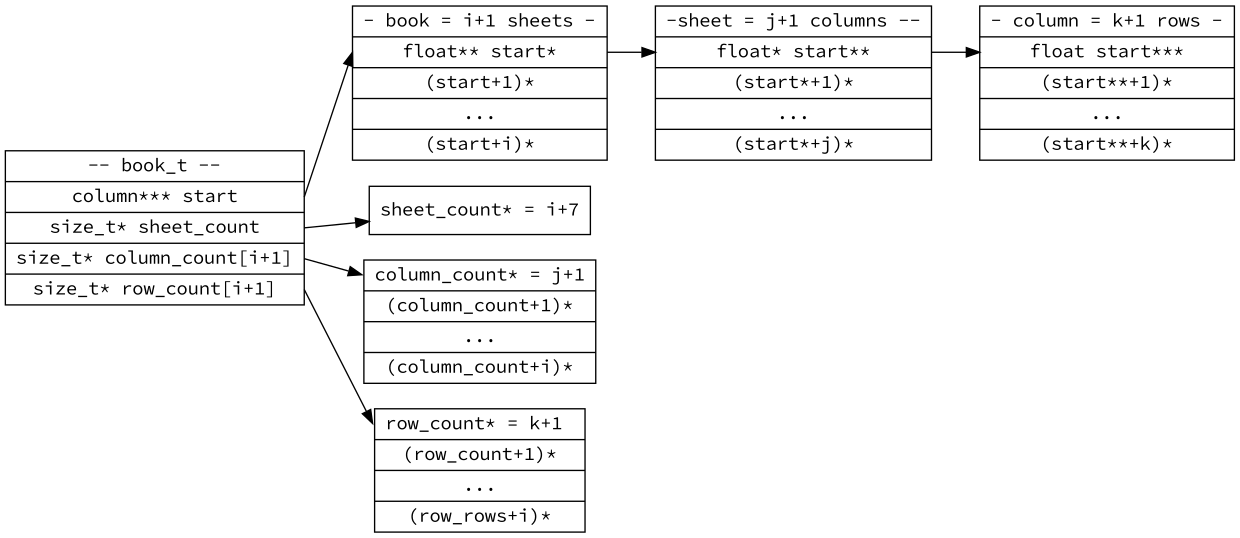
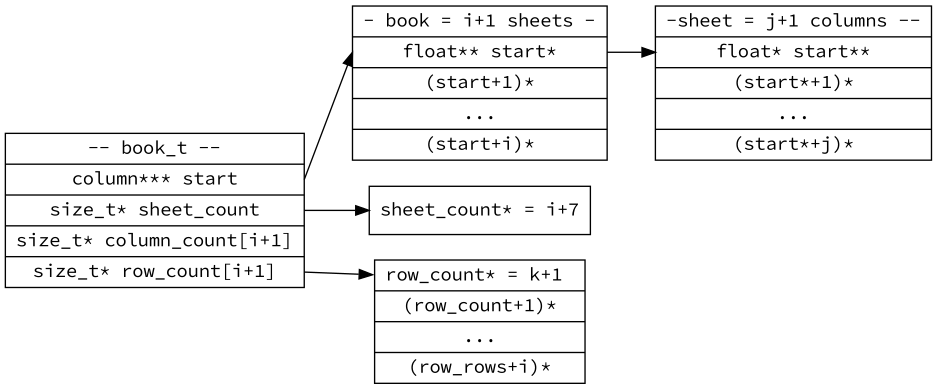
(1107, 83) -> none
(480, 322) -> none
